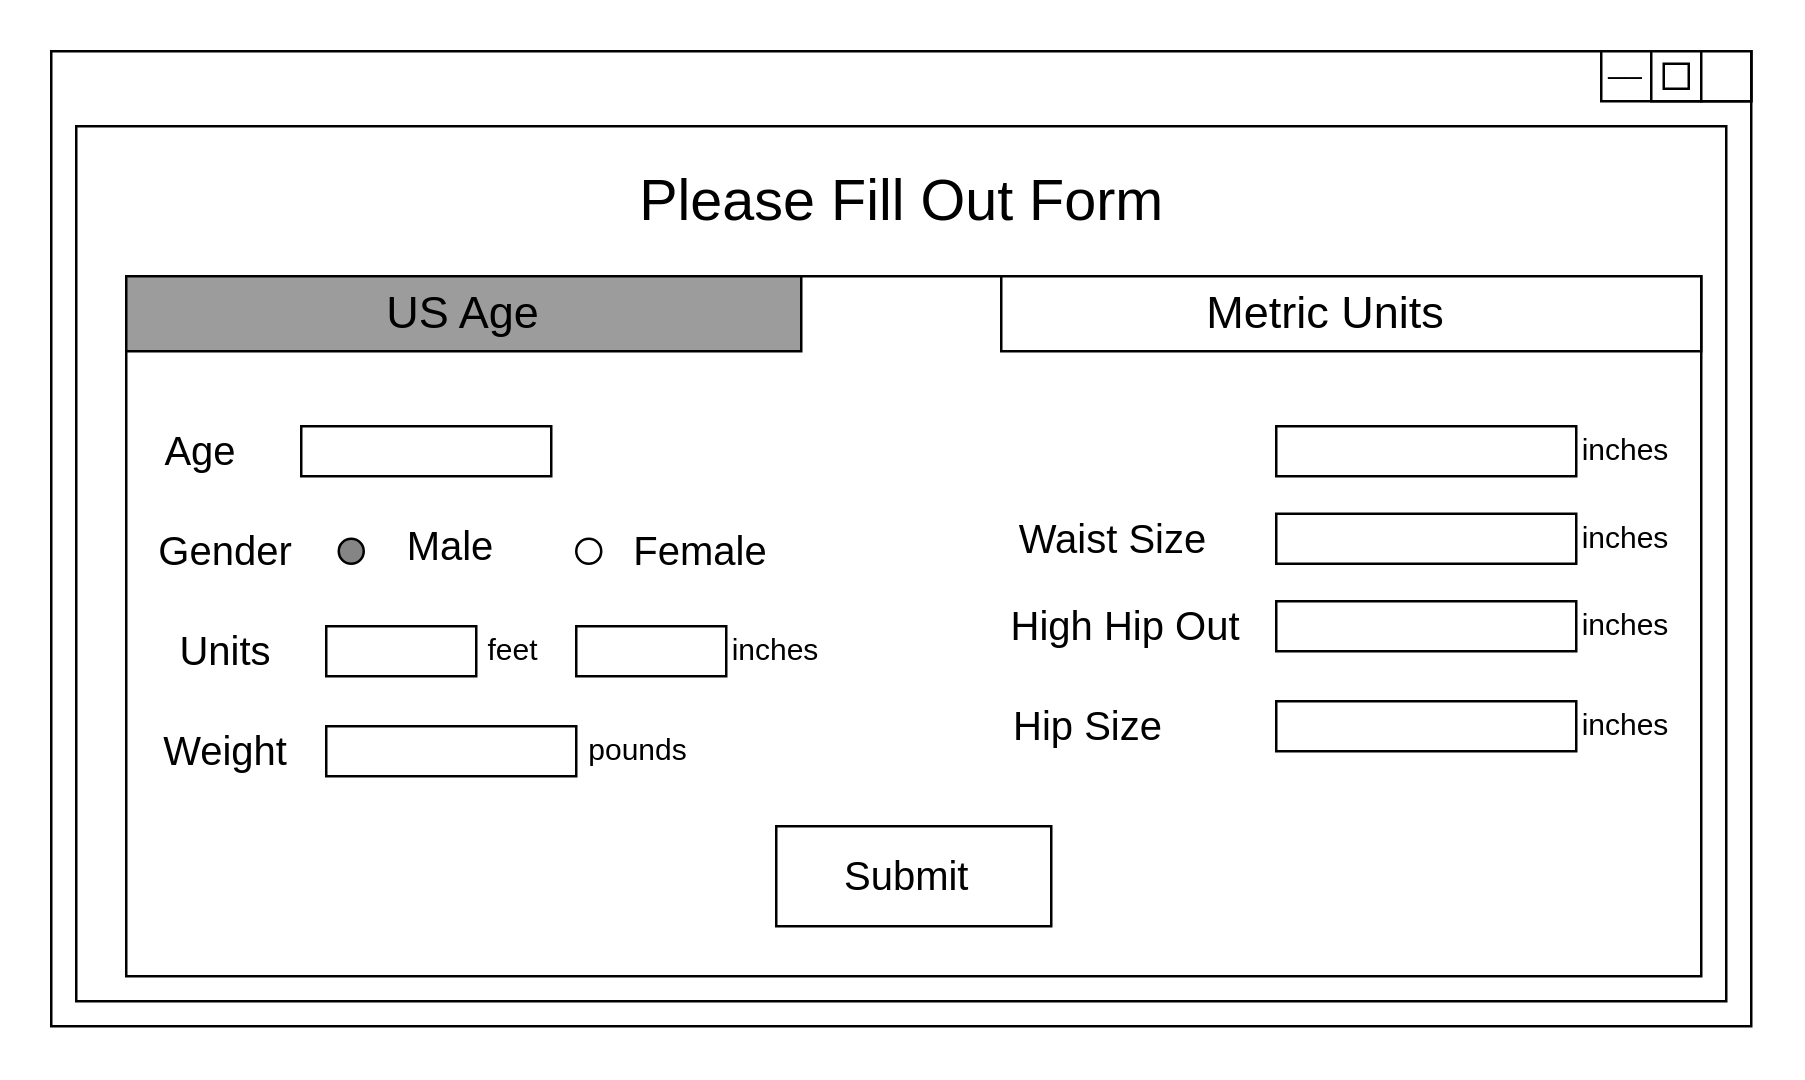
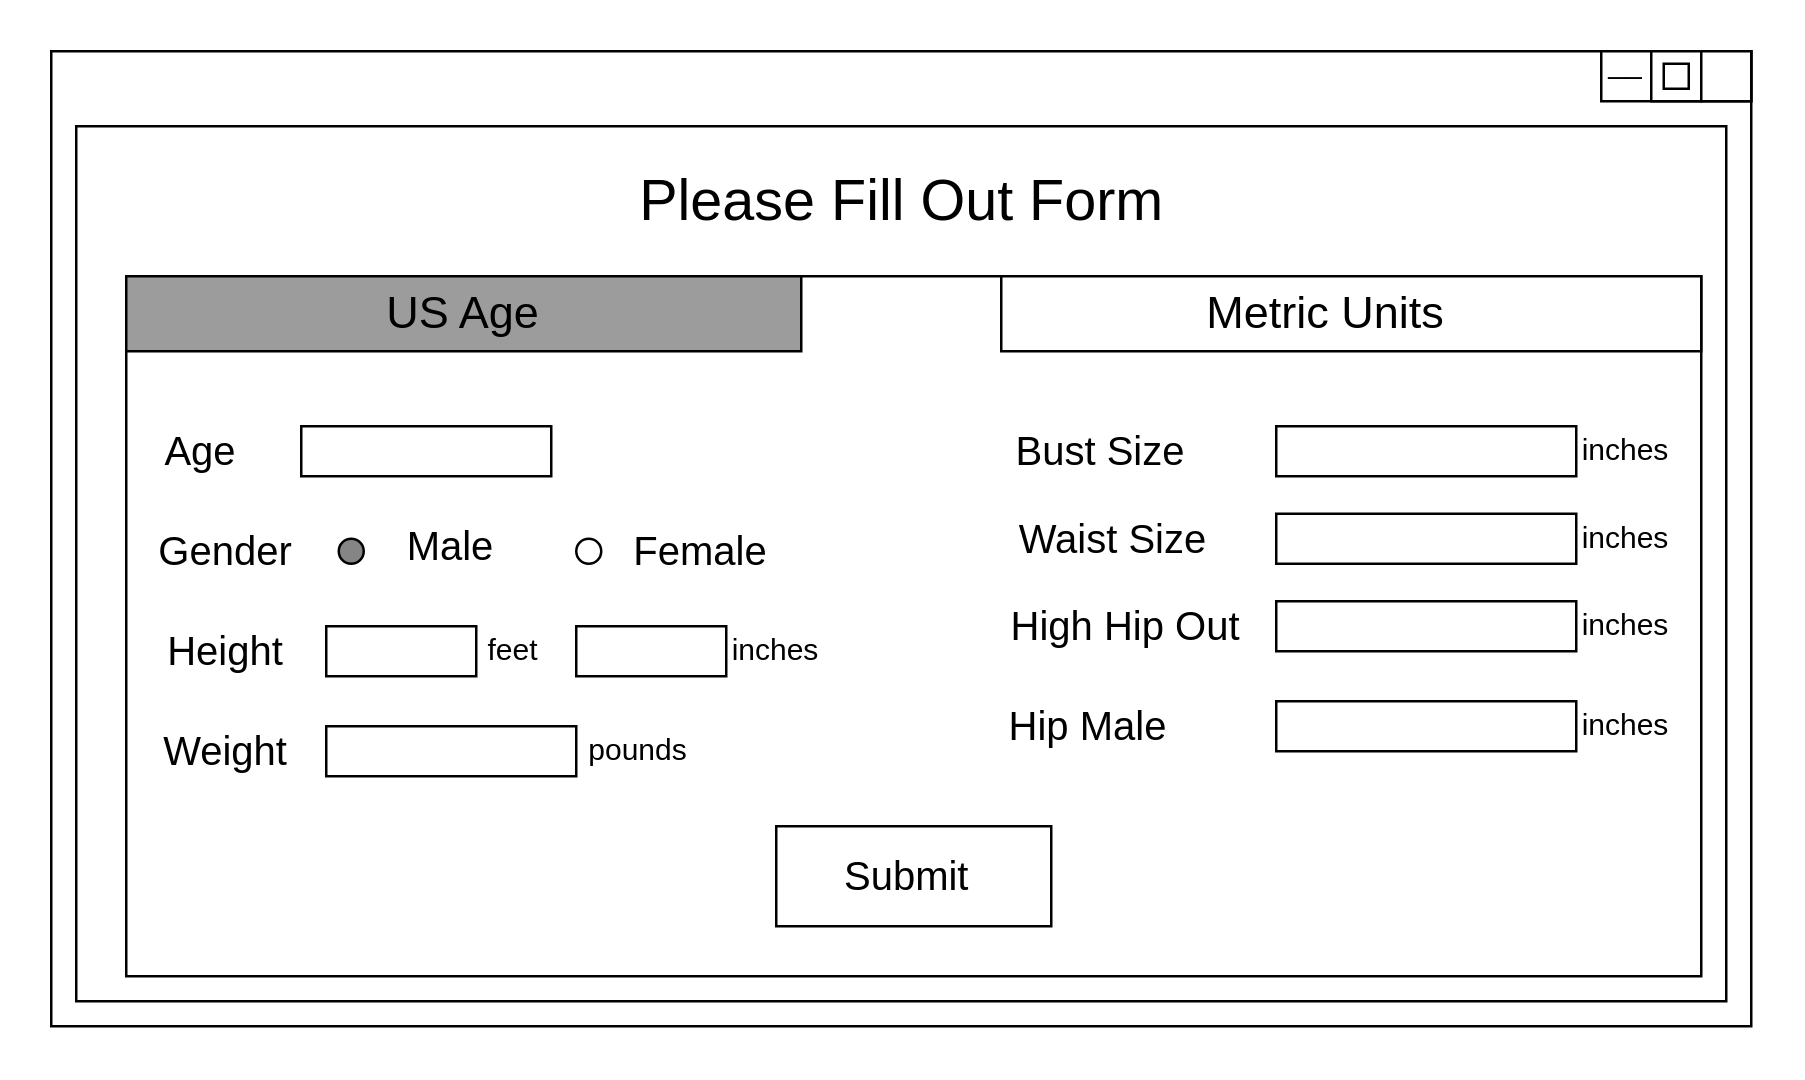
none -> (1101, 451)
(226, 651) -> (226, 651)
(1089, 726) -> (1089, 726)
